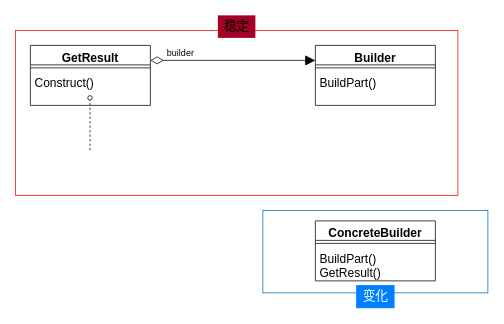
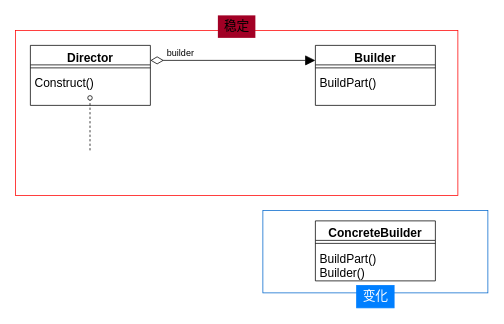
(90, 58) -> (90, 58)
(353, 259) -> (353, 259)
